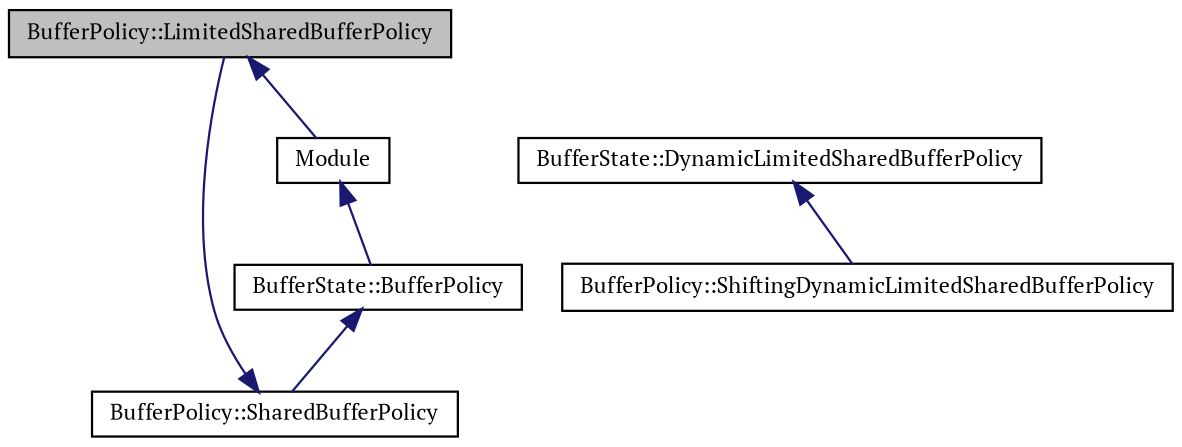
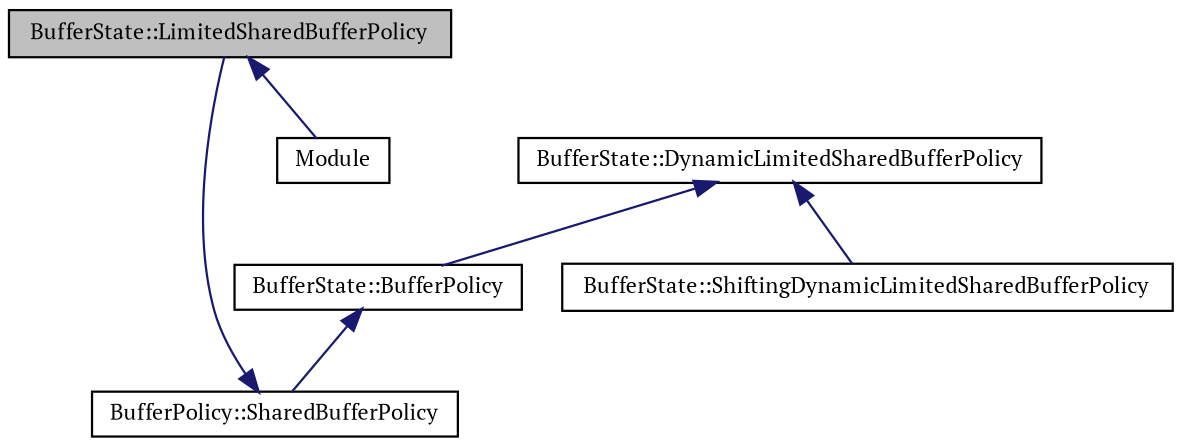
(230, 34) -> (230, 34)
(360, 235) -> (568, 227)
(867, 287) -> (867, 287)
